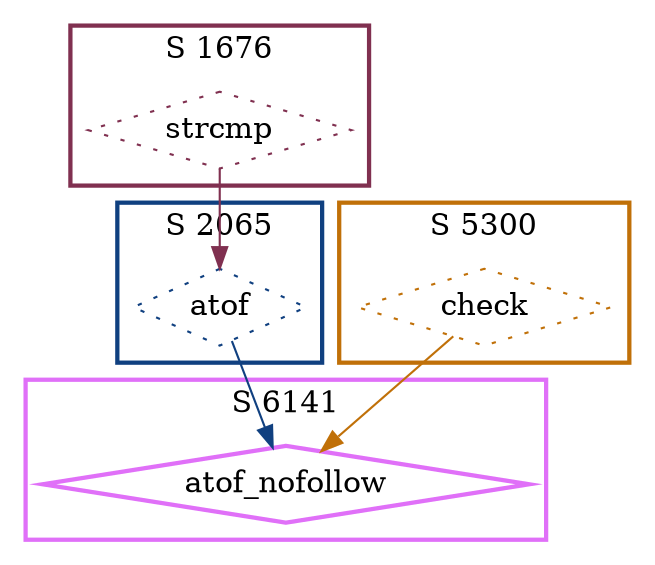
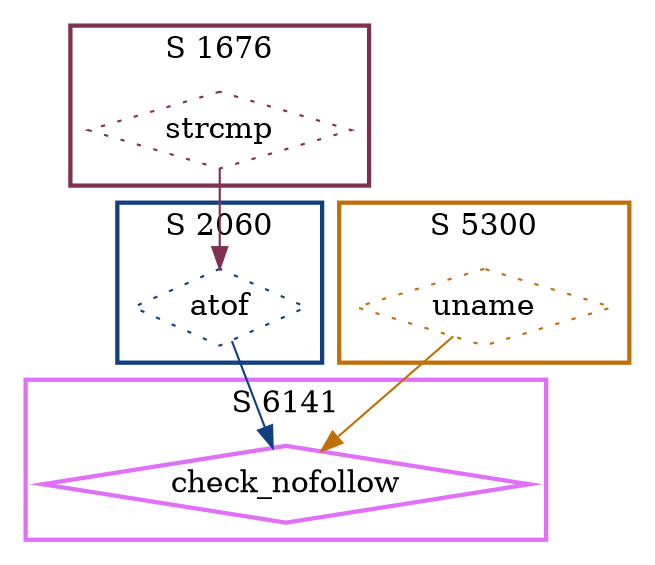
(220, 227) -> (220, 227)
(484, 307) -> (484, 307)
(286, 484) -> (286, 484)
